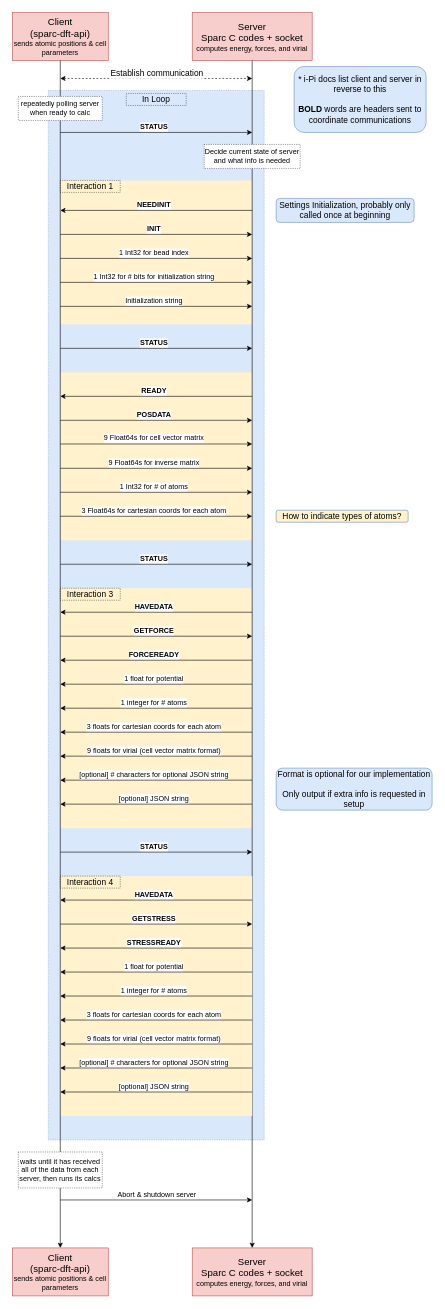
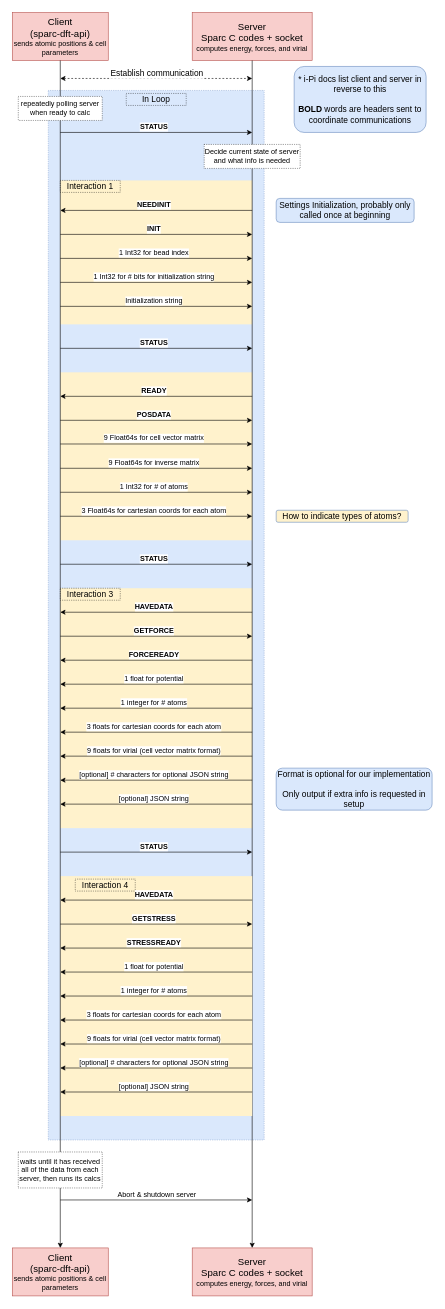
(90, 882) -> (105, 885)
